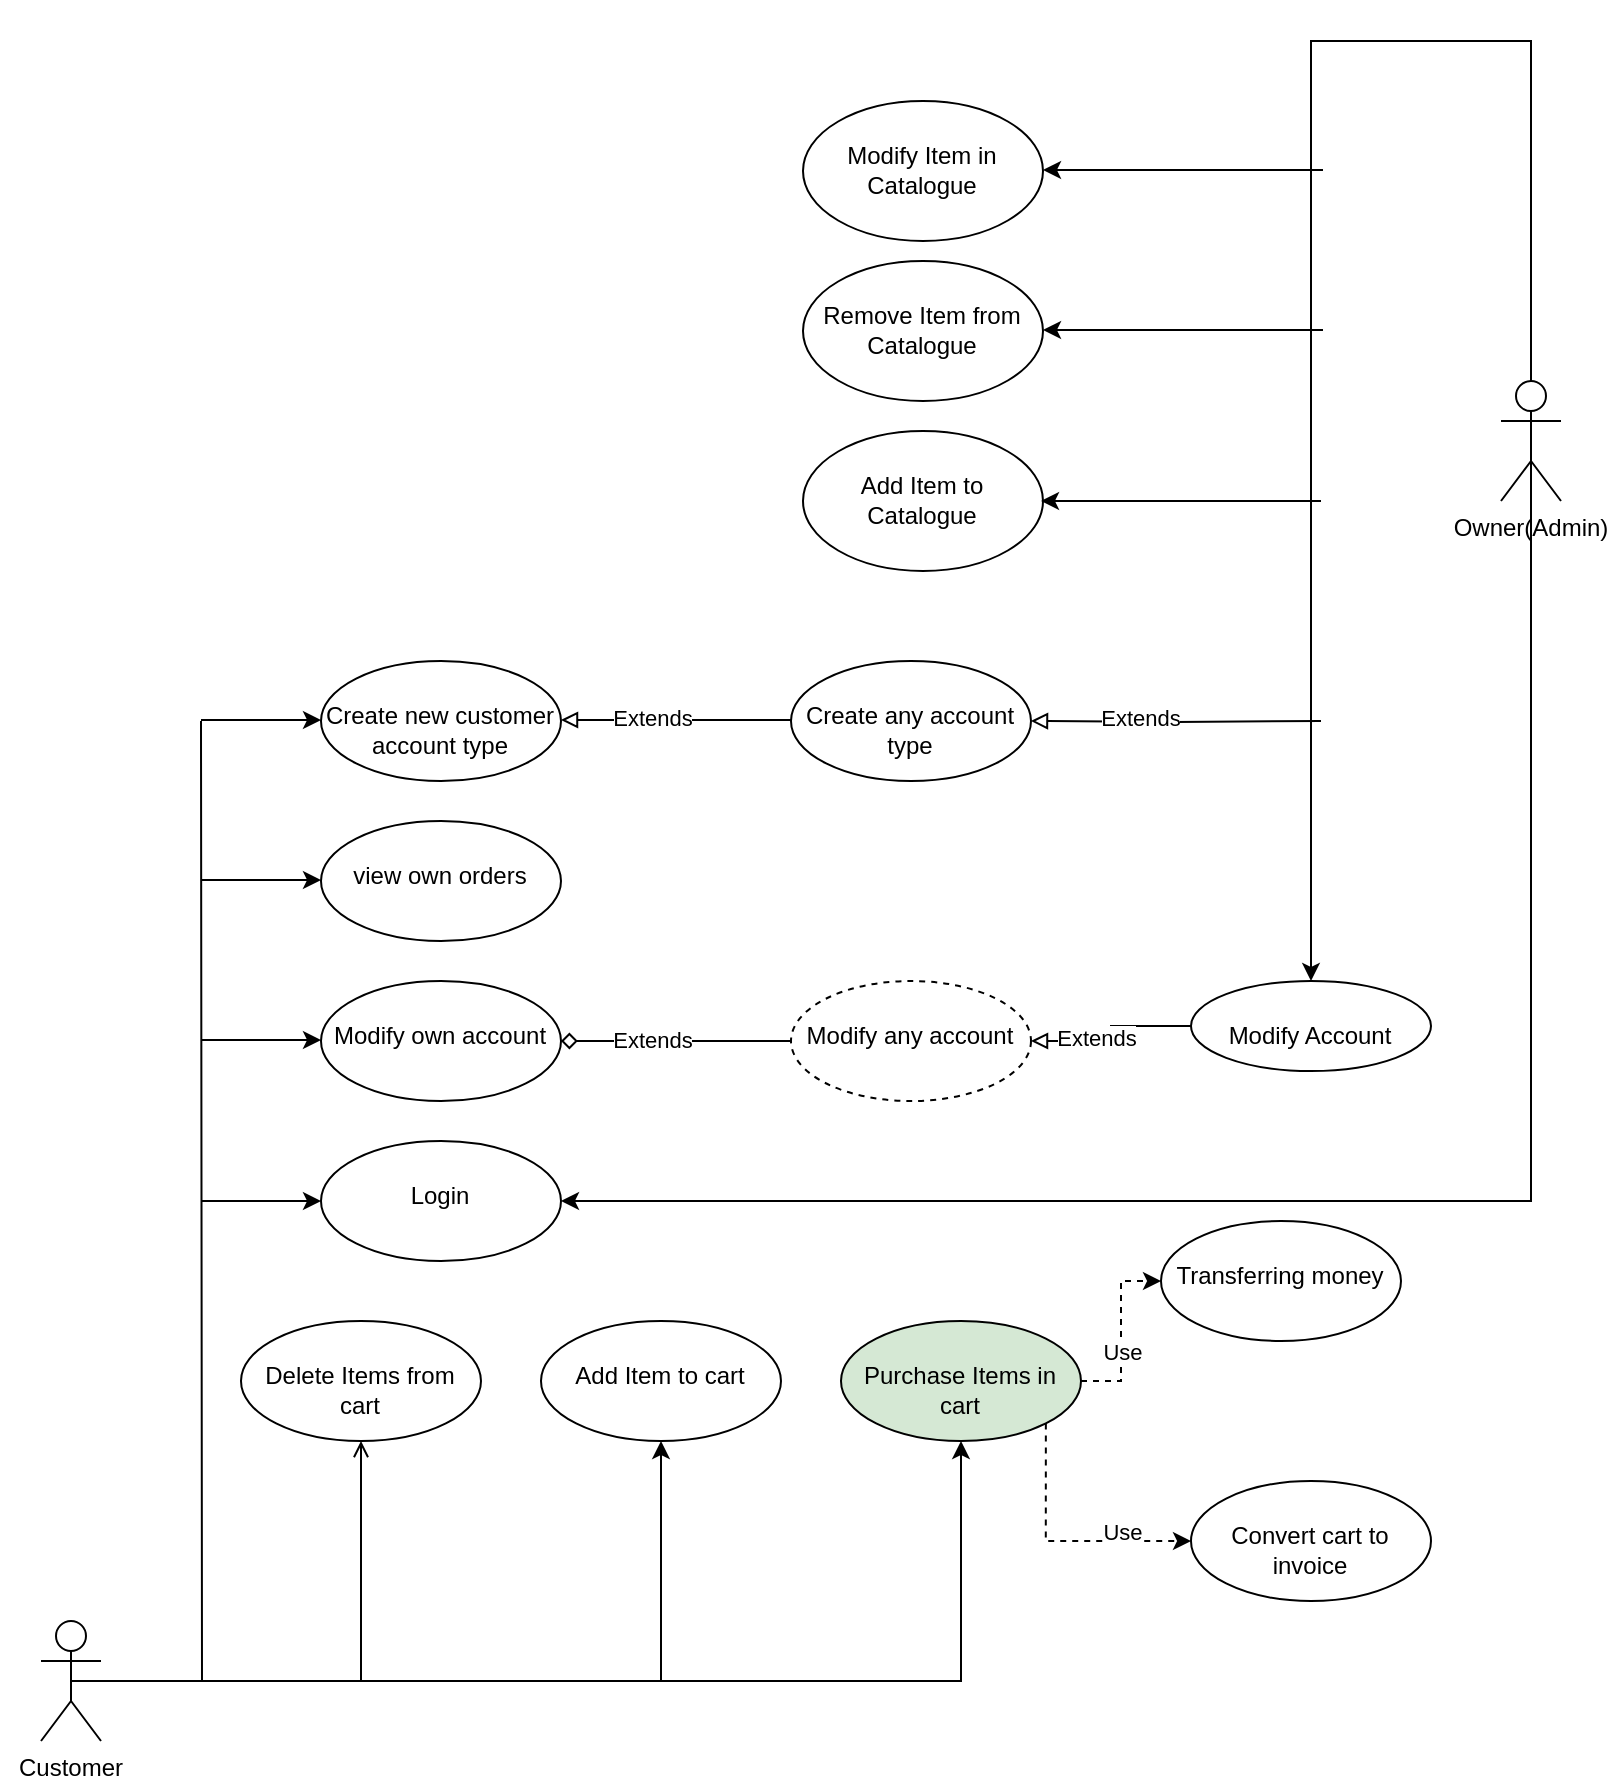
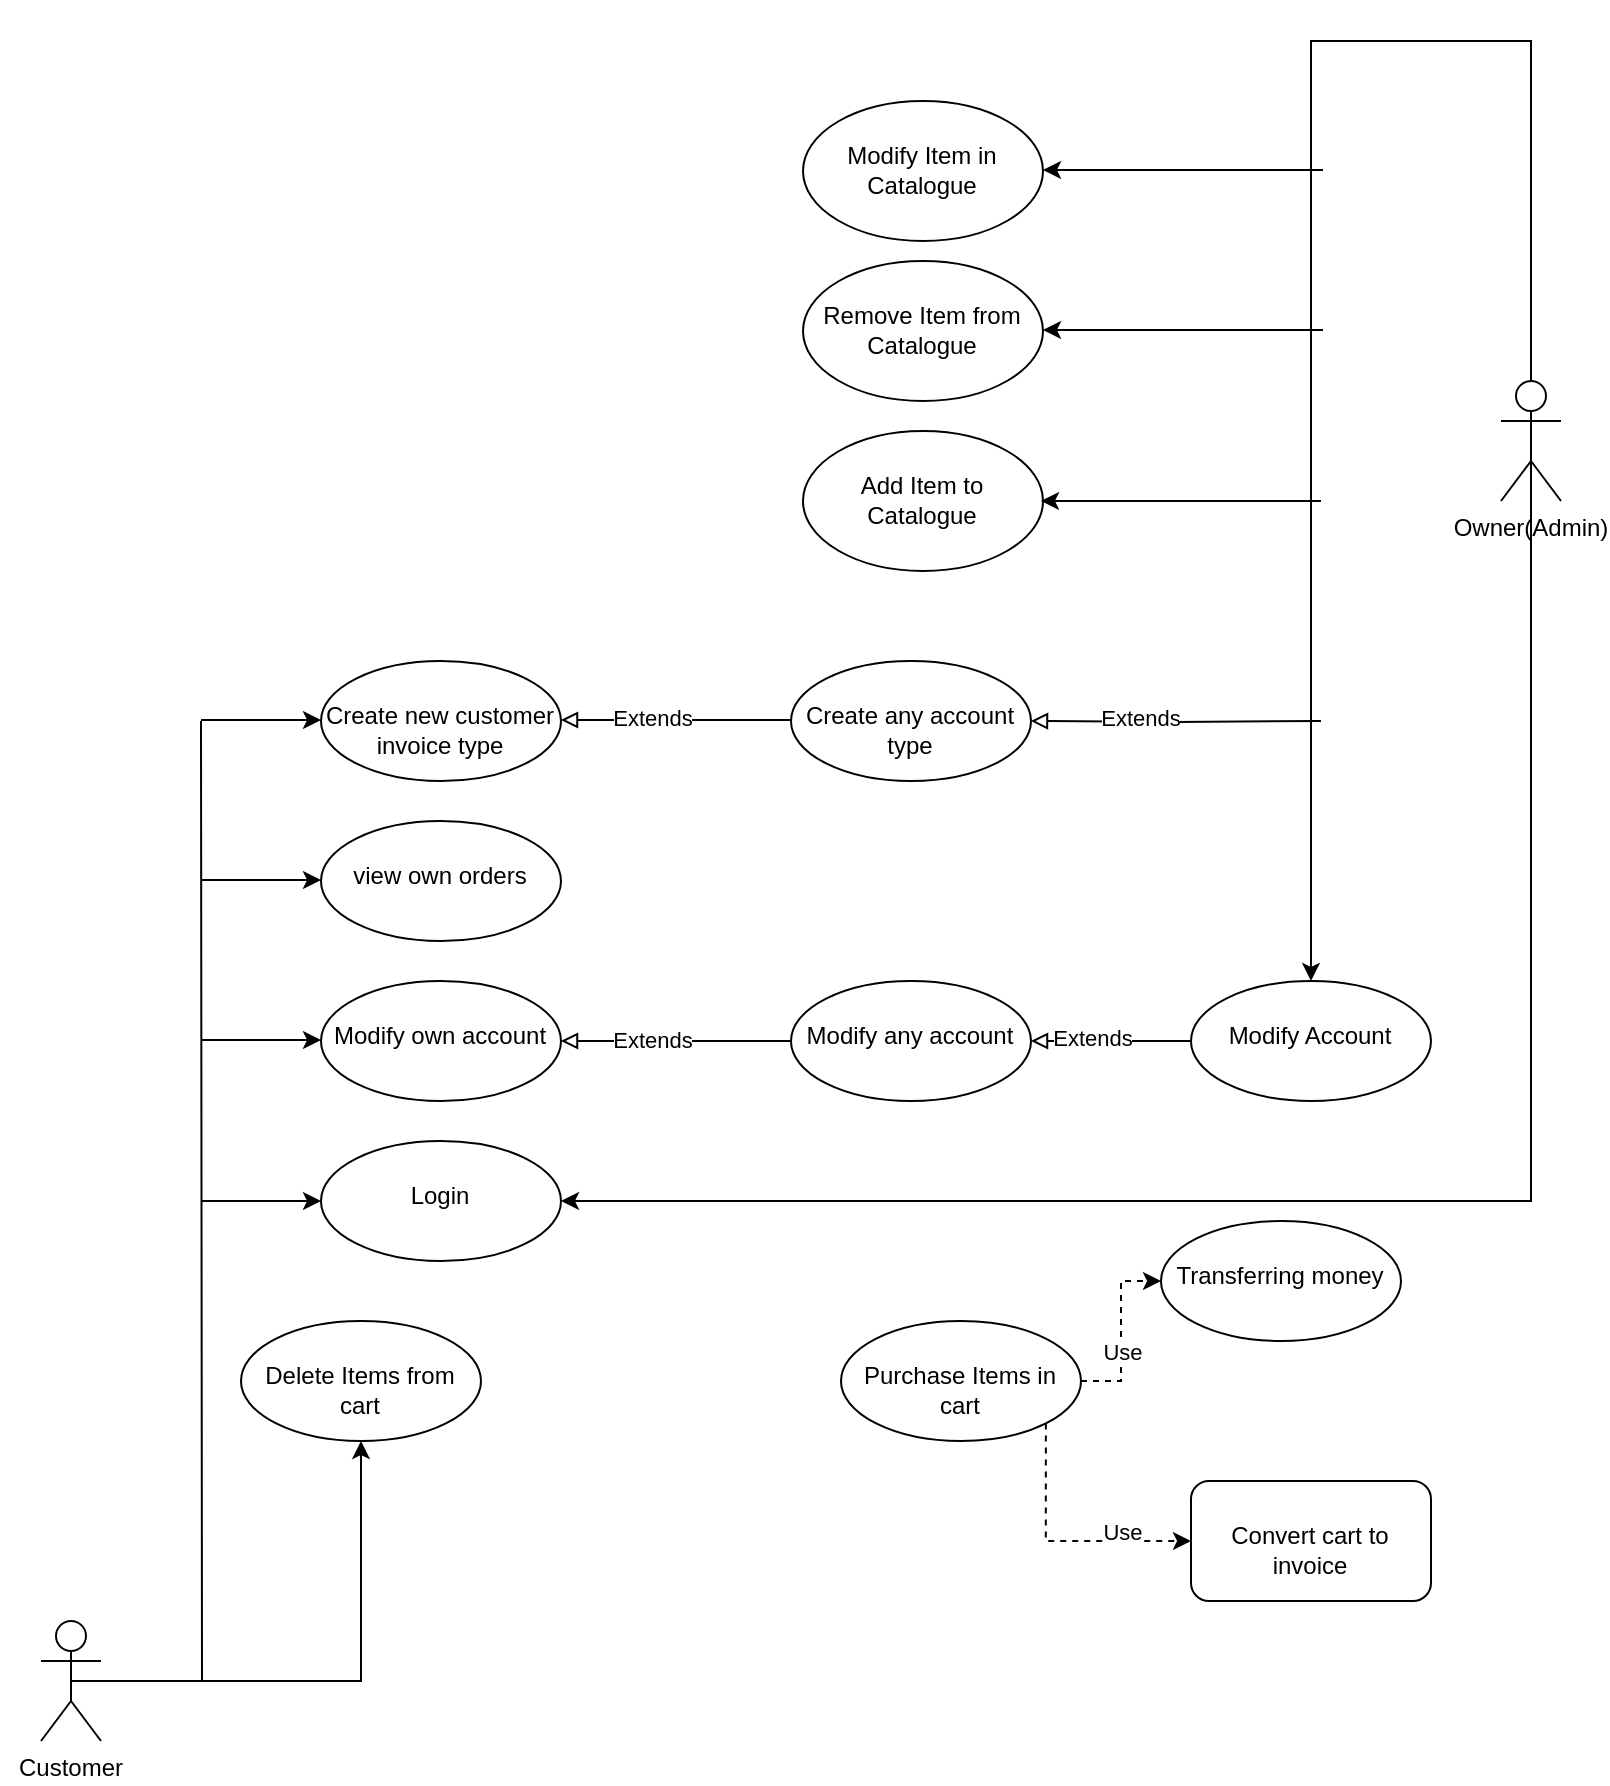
(441, 704) -> (441, 704)
(1311, 1026) -> (1311, 1041)
(578, 1041) -> (578, 1041)
(911, 1041) -> (911, 1041)
(661, 1381) -> none
(961, 1381) -> (961, 1381)
(361, 1452) -> (361, 1456)
(1311, 1541) -> (1311, 1541)
(661, 1566) -> none
(926, 1681) -> none
